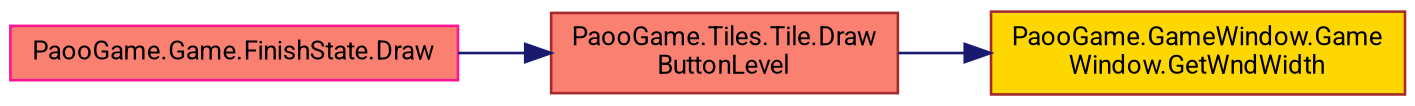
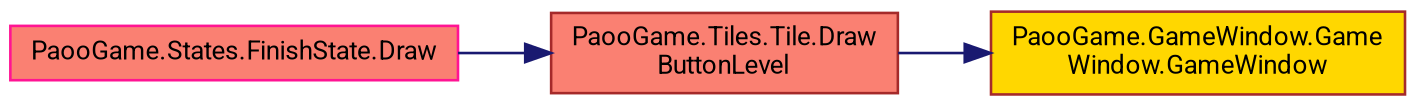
(234, 53) -> (234, 53)
(1198, 53) -> (1198, 53)
